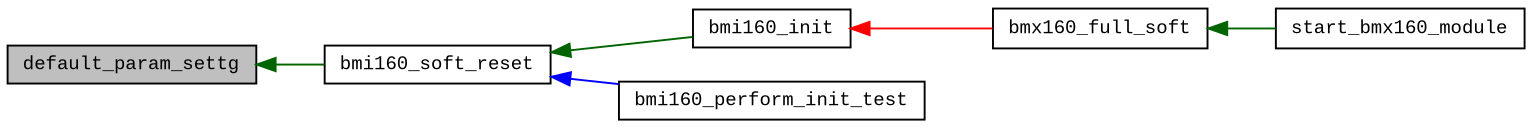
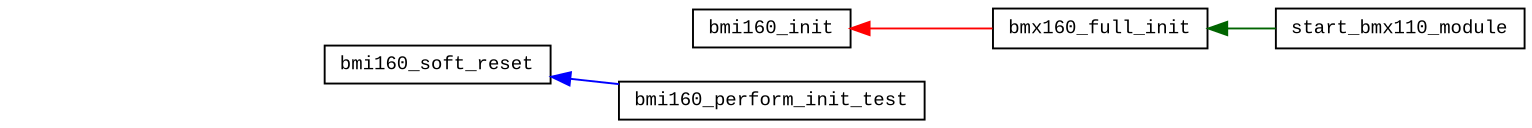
(1100, 28) -> (1100, 28)
(1400, 28) -> (1400, 28)
(632, 44) -> none
(132, 65) -> none
